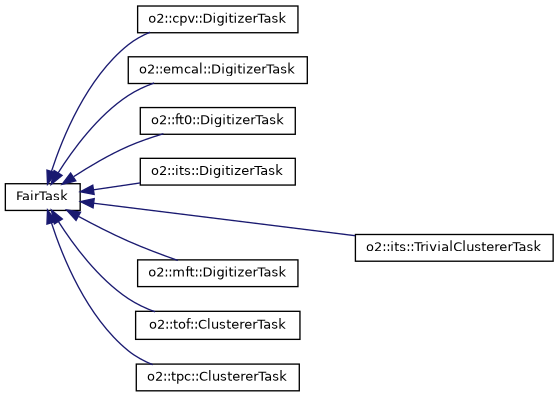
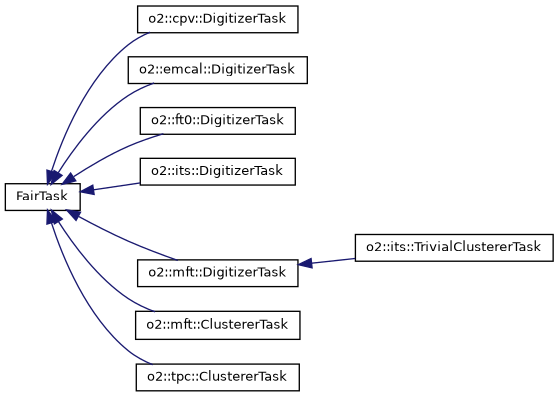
(224, 219) -> (333, 261)
(218, 325) -> (218, 325)
